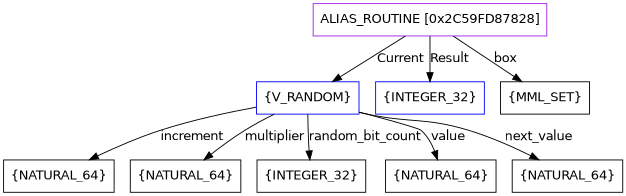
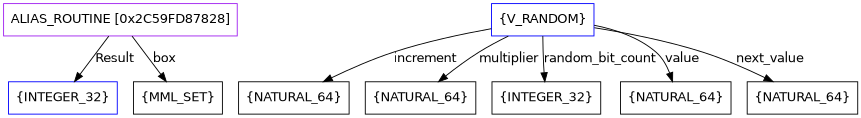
(373, 56) -> none
